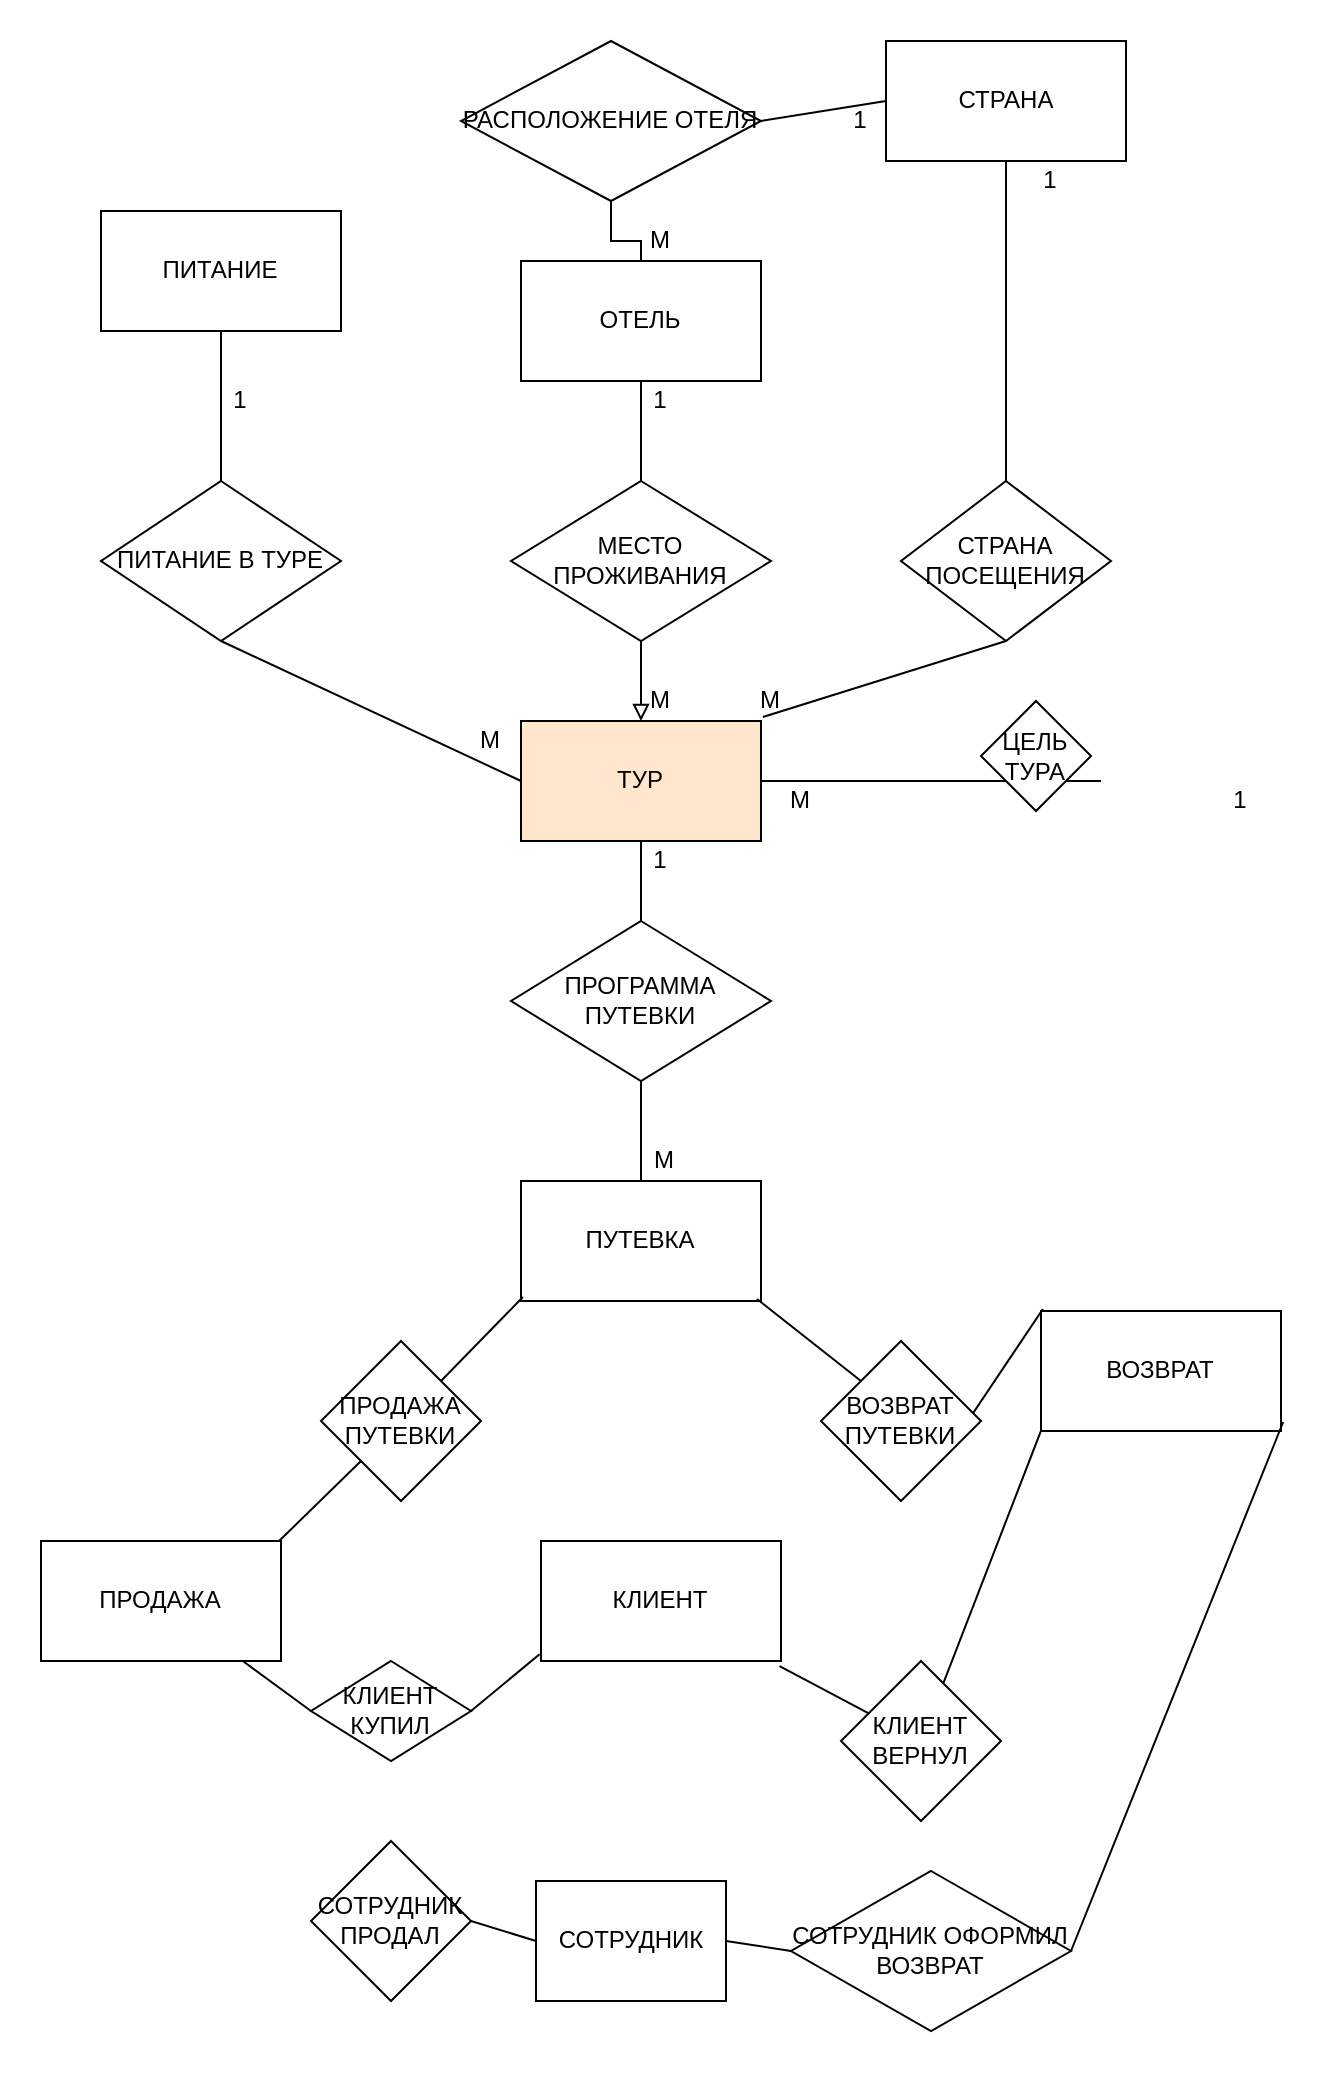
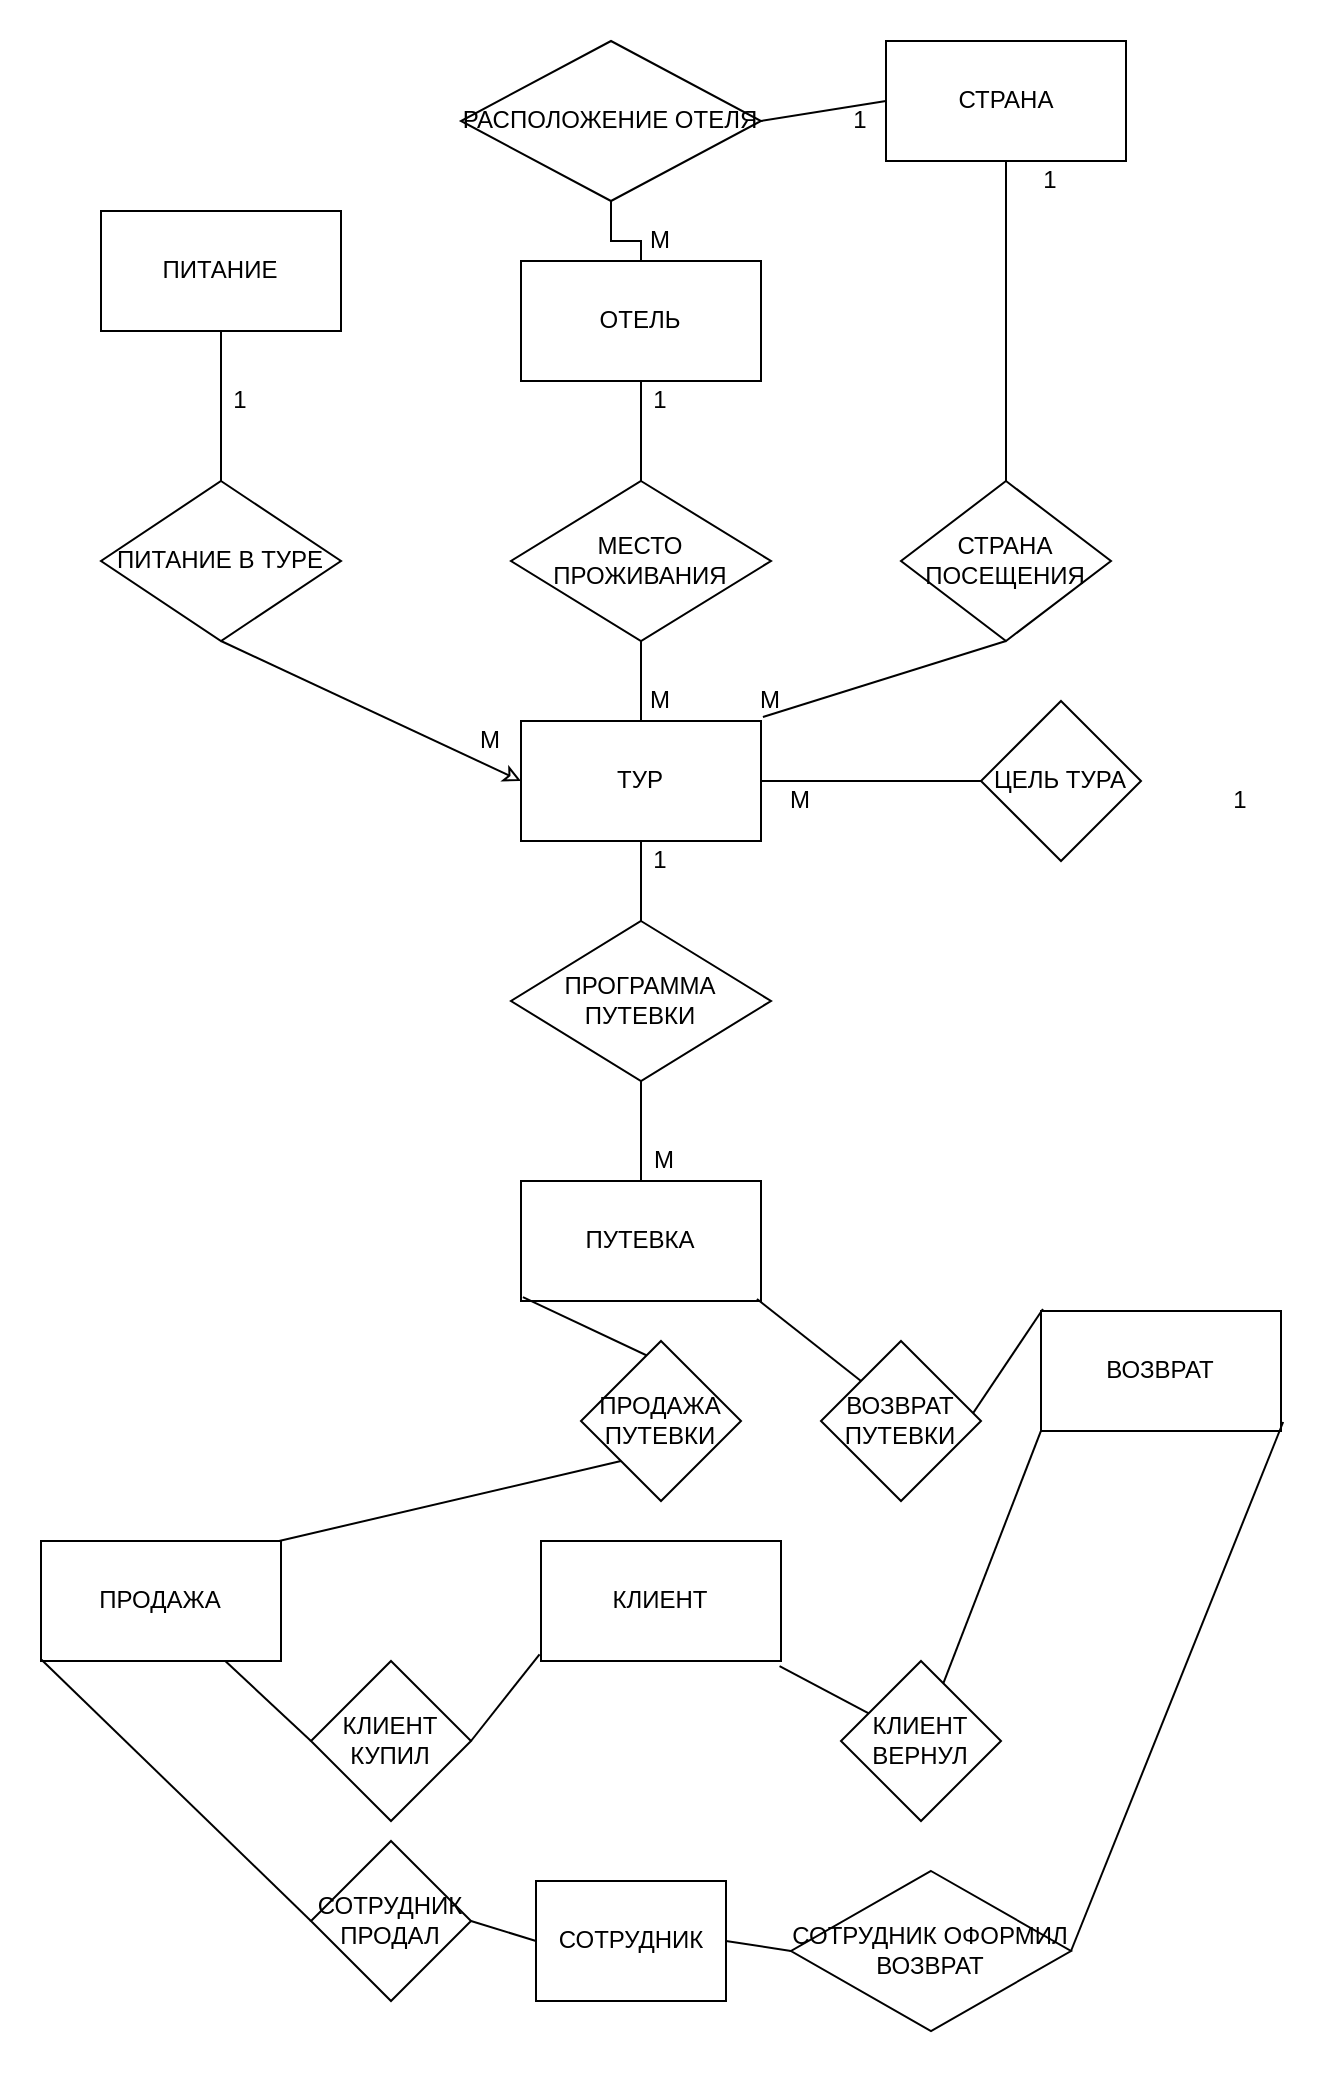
(641, 703) -> (641, 710)
(1036, 756) -> (1061, 781)
(512, 777) -> (507, 774)
(641, 781) -> (641, 781)
(401, 1421) -> (661, 1421)
(391, 1711) -> (391, 1741)
none -> (176, 1790)
